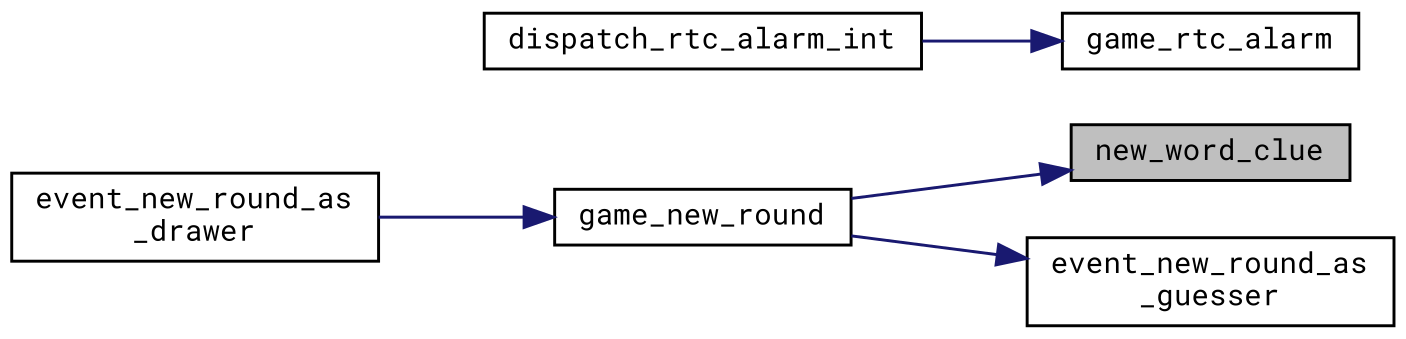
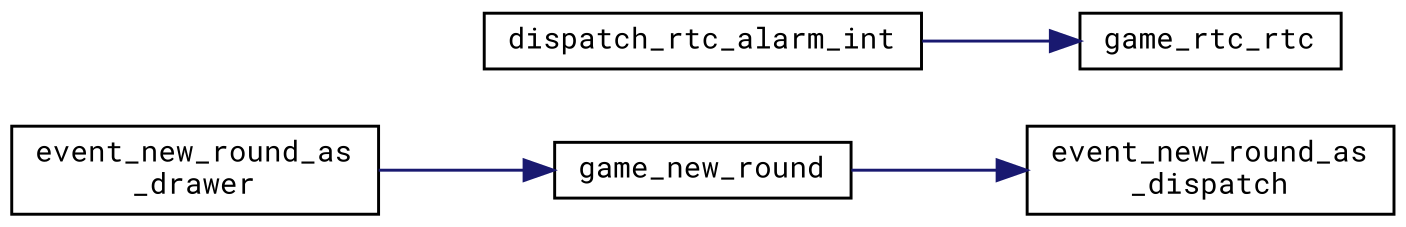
(1211, 41) -> (1211, 41)
(1211, 153) -> none
(1211, 282) -> (1211, 170)
